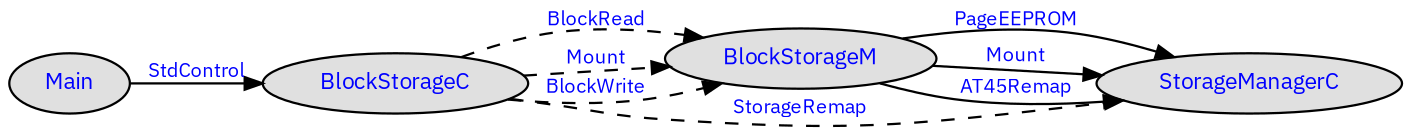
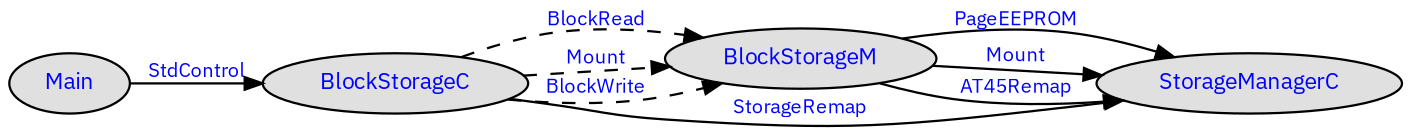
(807, 126) -> (807, 126)
